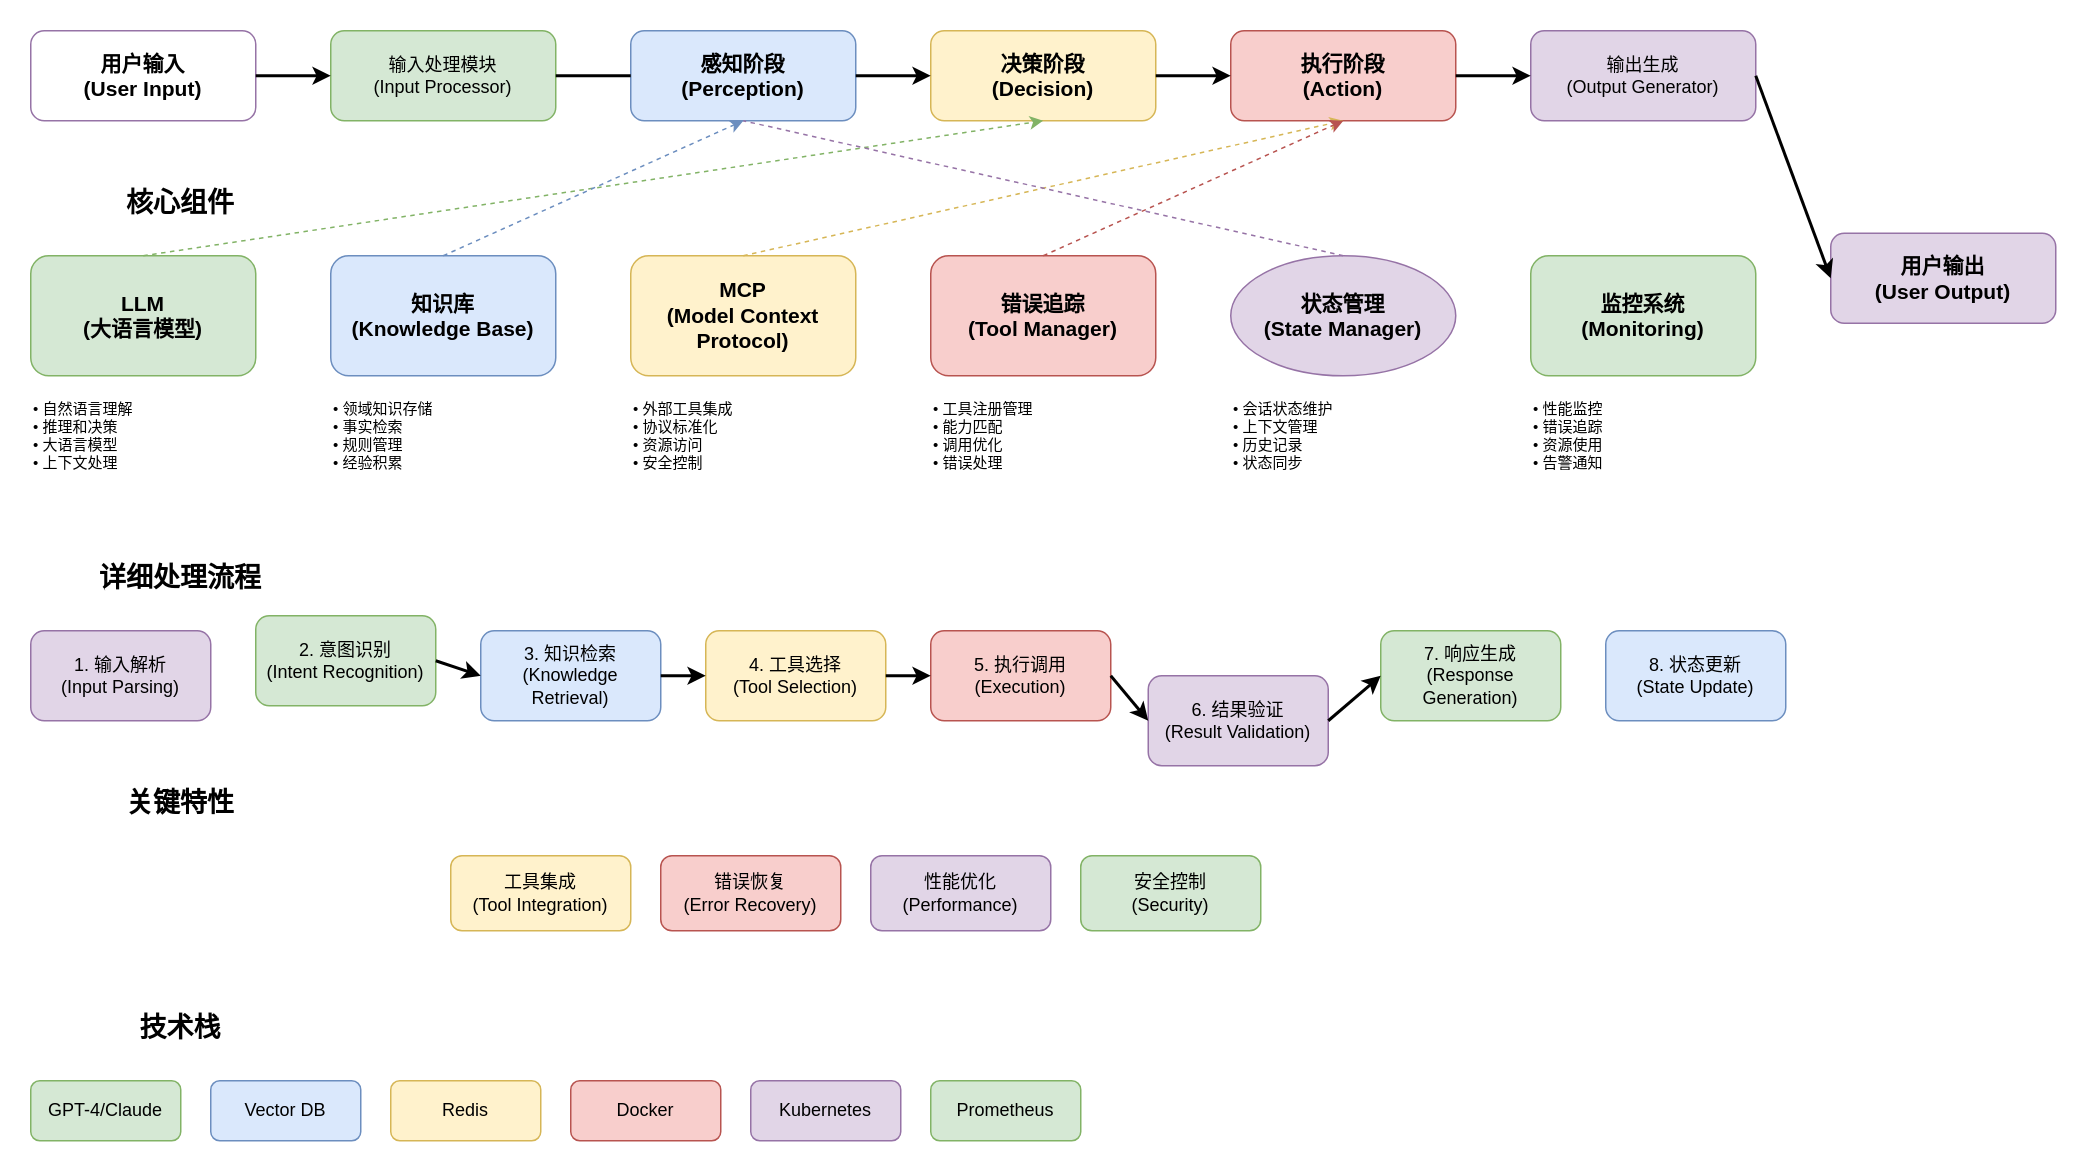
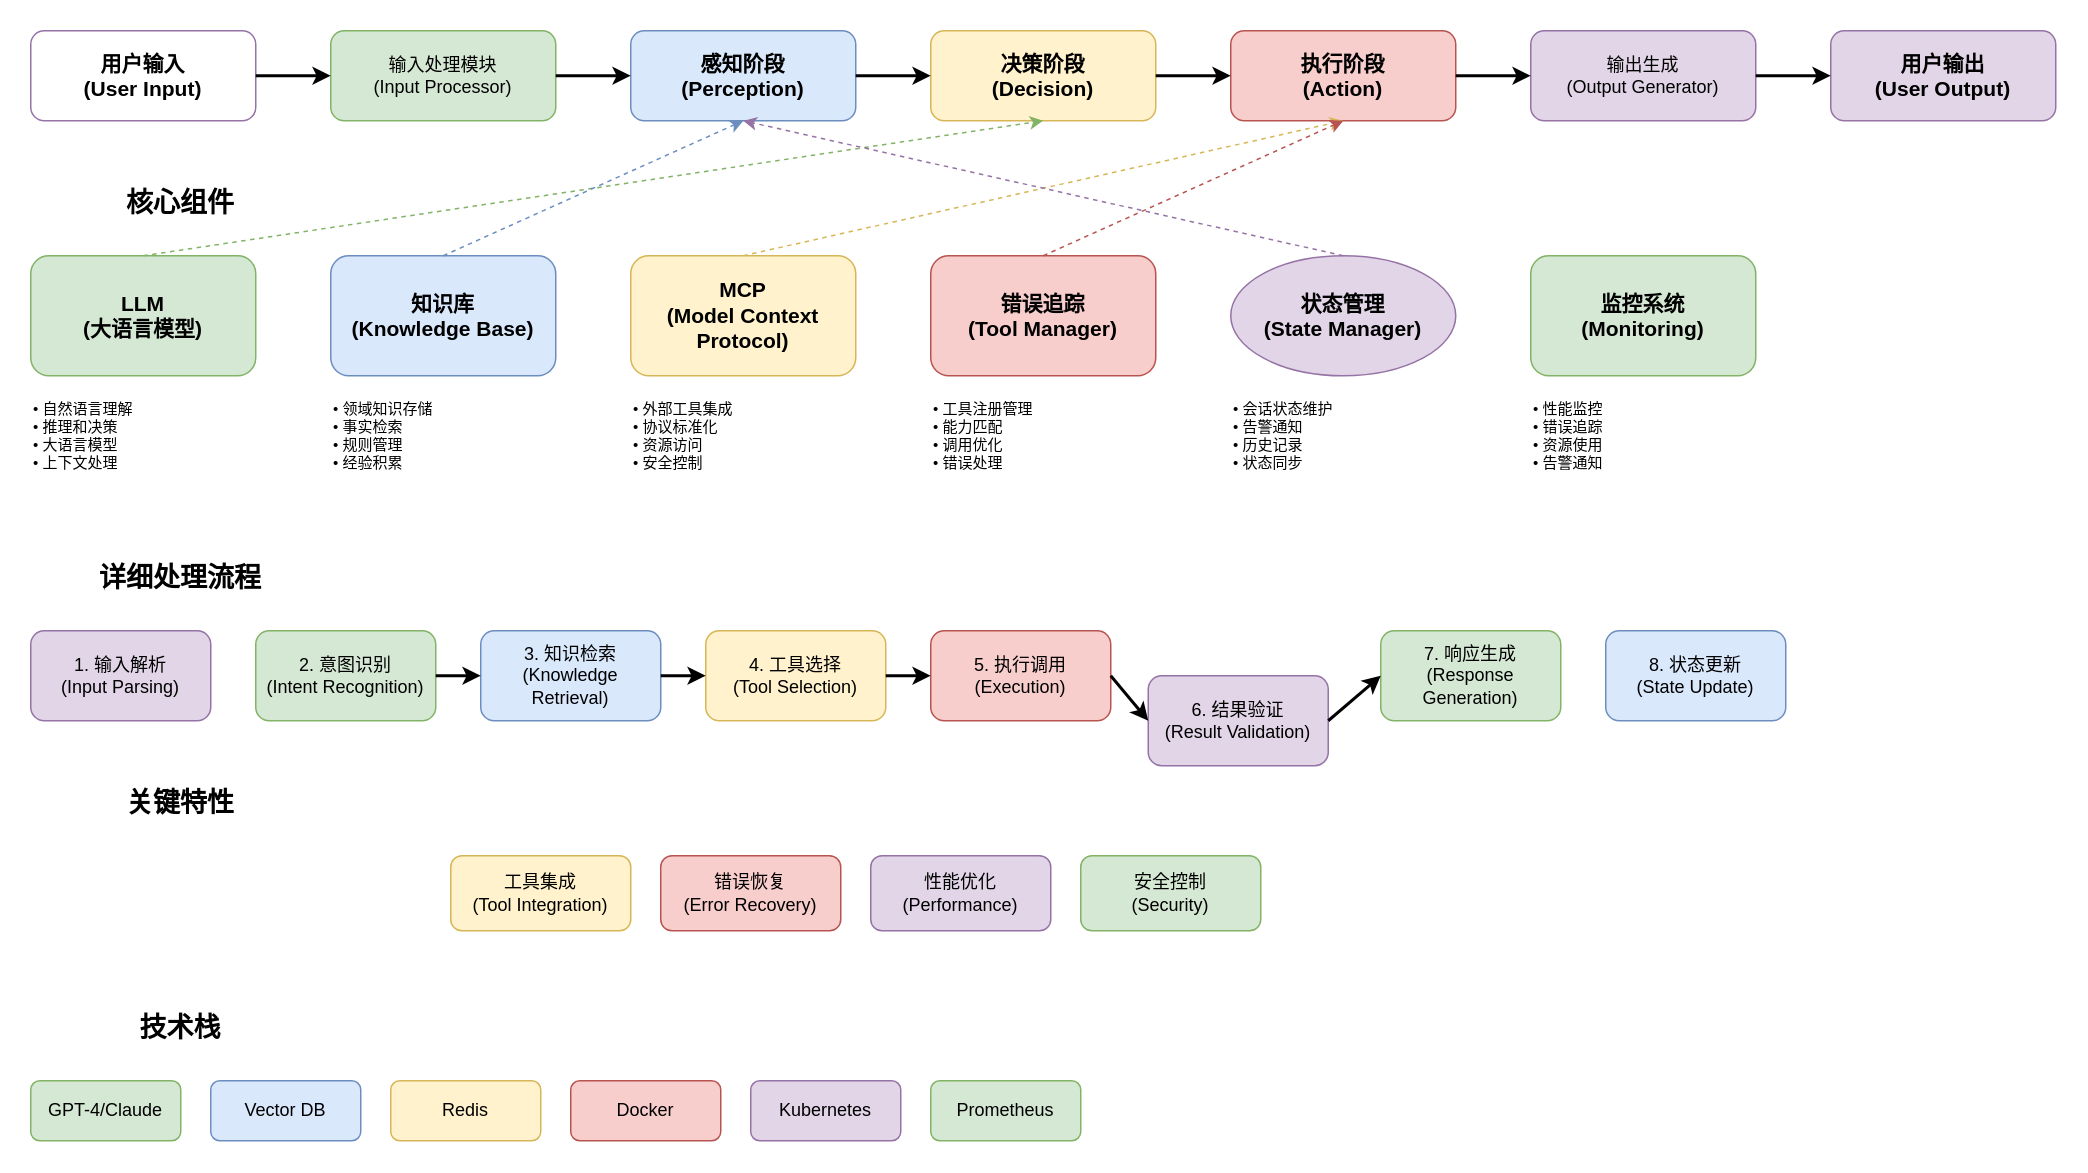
(622, 76) -> (615, 76)
(750, 122) -> (755, 123)
(1943, 278) -> (1943, 76)
(1285, 437) -> (1285, 437)
(346, 661) -> (346, 676)
